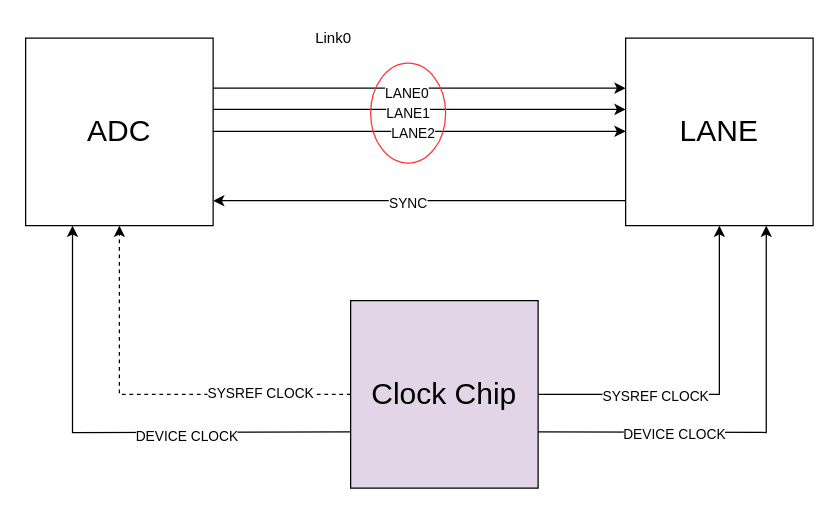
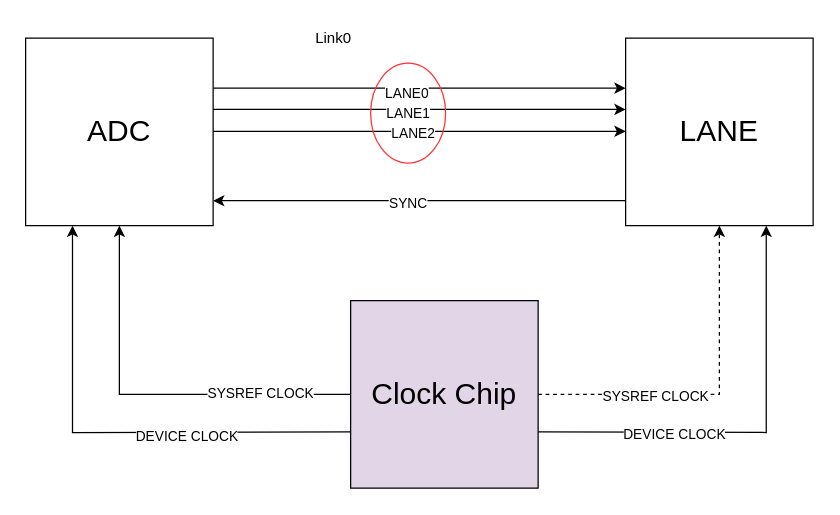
(719, 321) -> (719, 321)
(119, 357) -> (119, 357)
